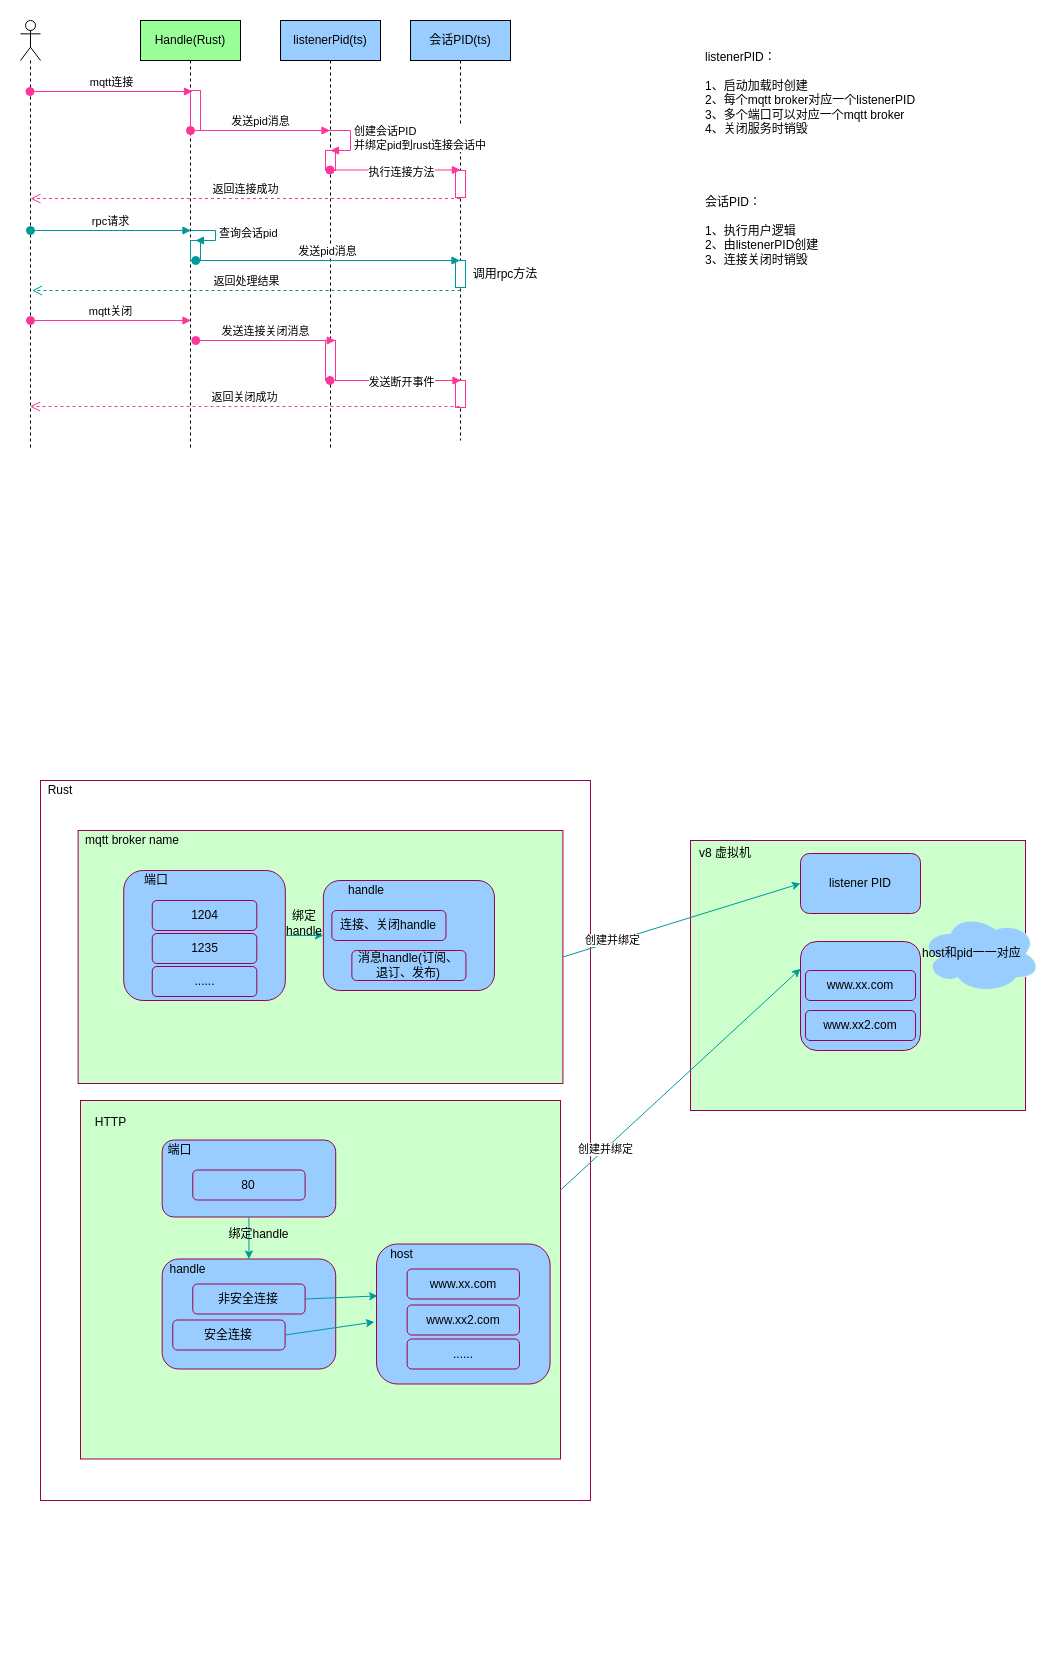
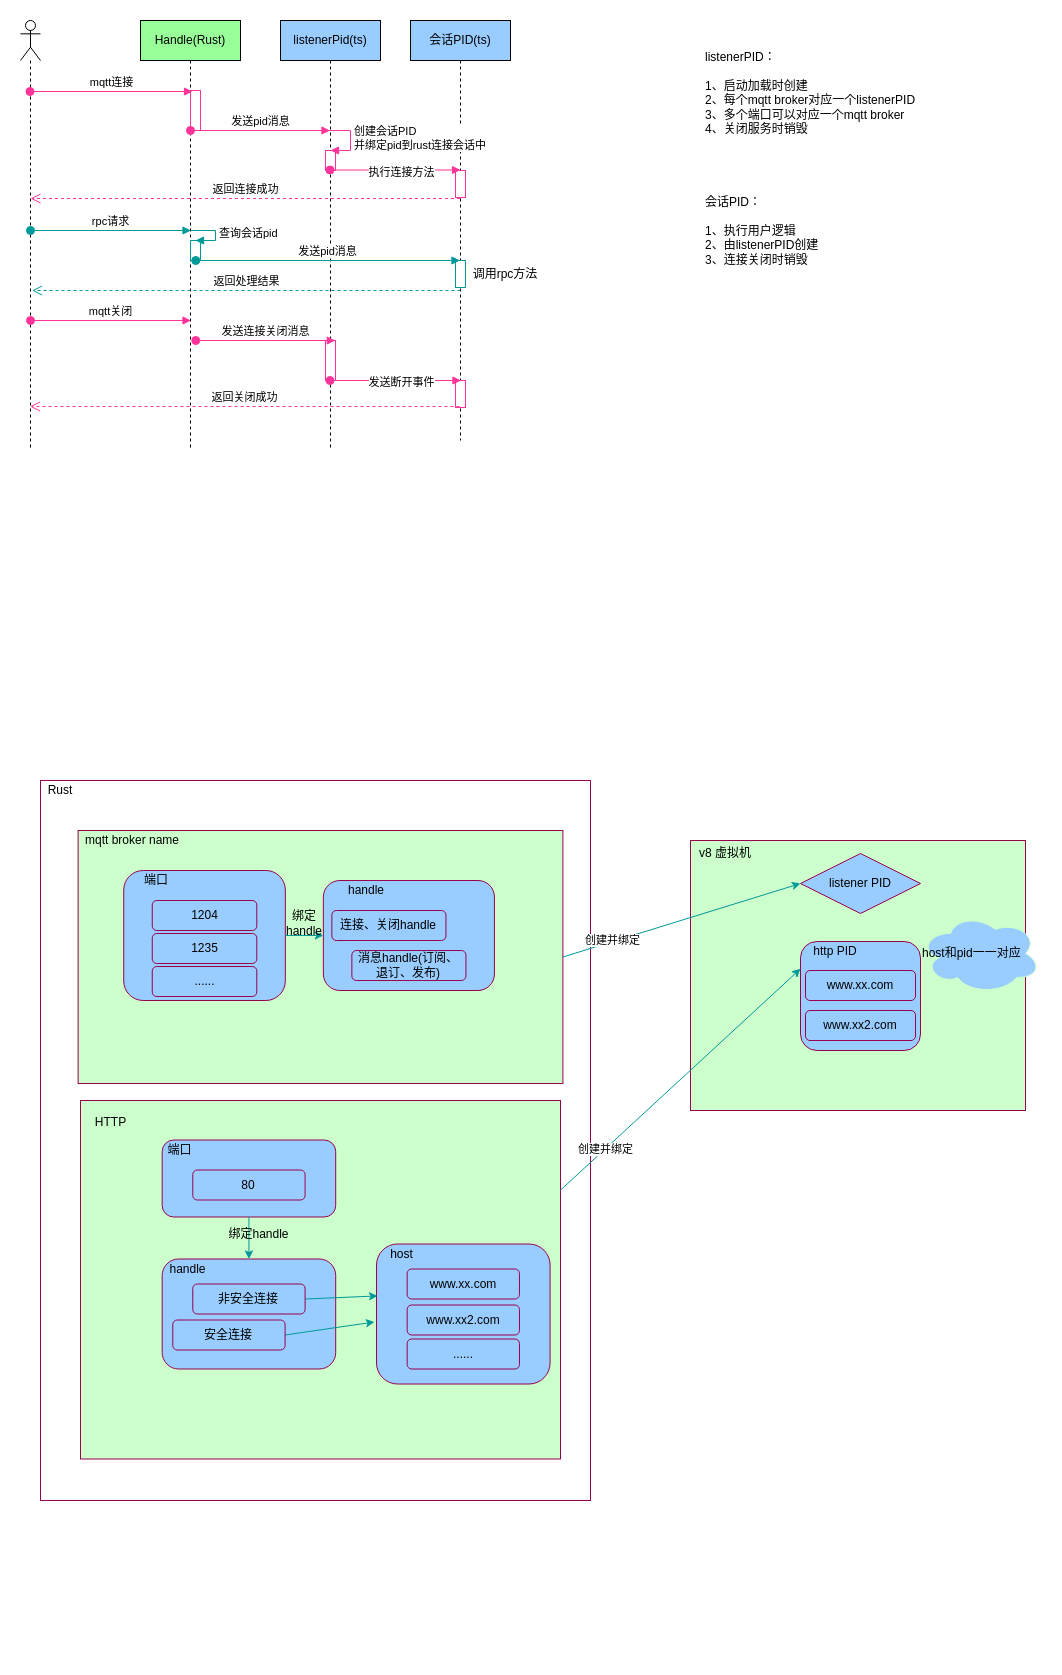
(861, 884) -> (861, 884)
none -> (836, 952)
